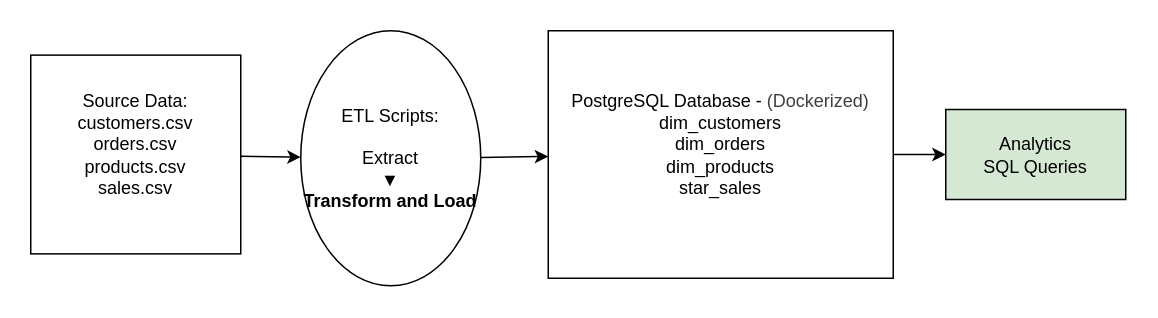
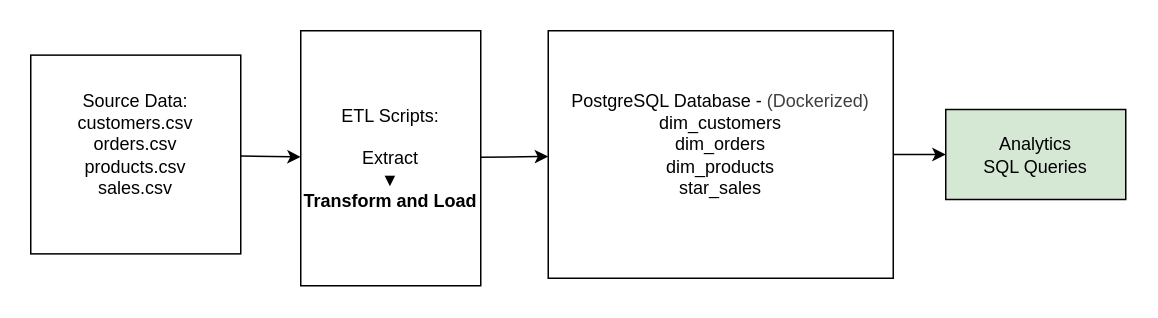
(391, 158) -> (391, 158)
